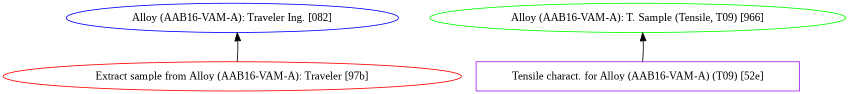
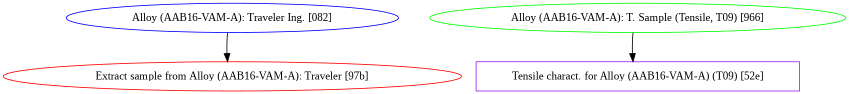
(238, 51) -> (227, 43)
(643, 51) -> (632, 43)
